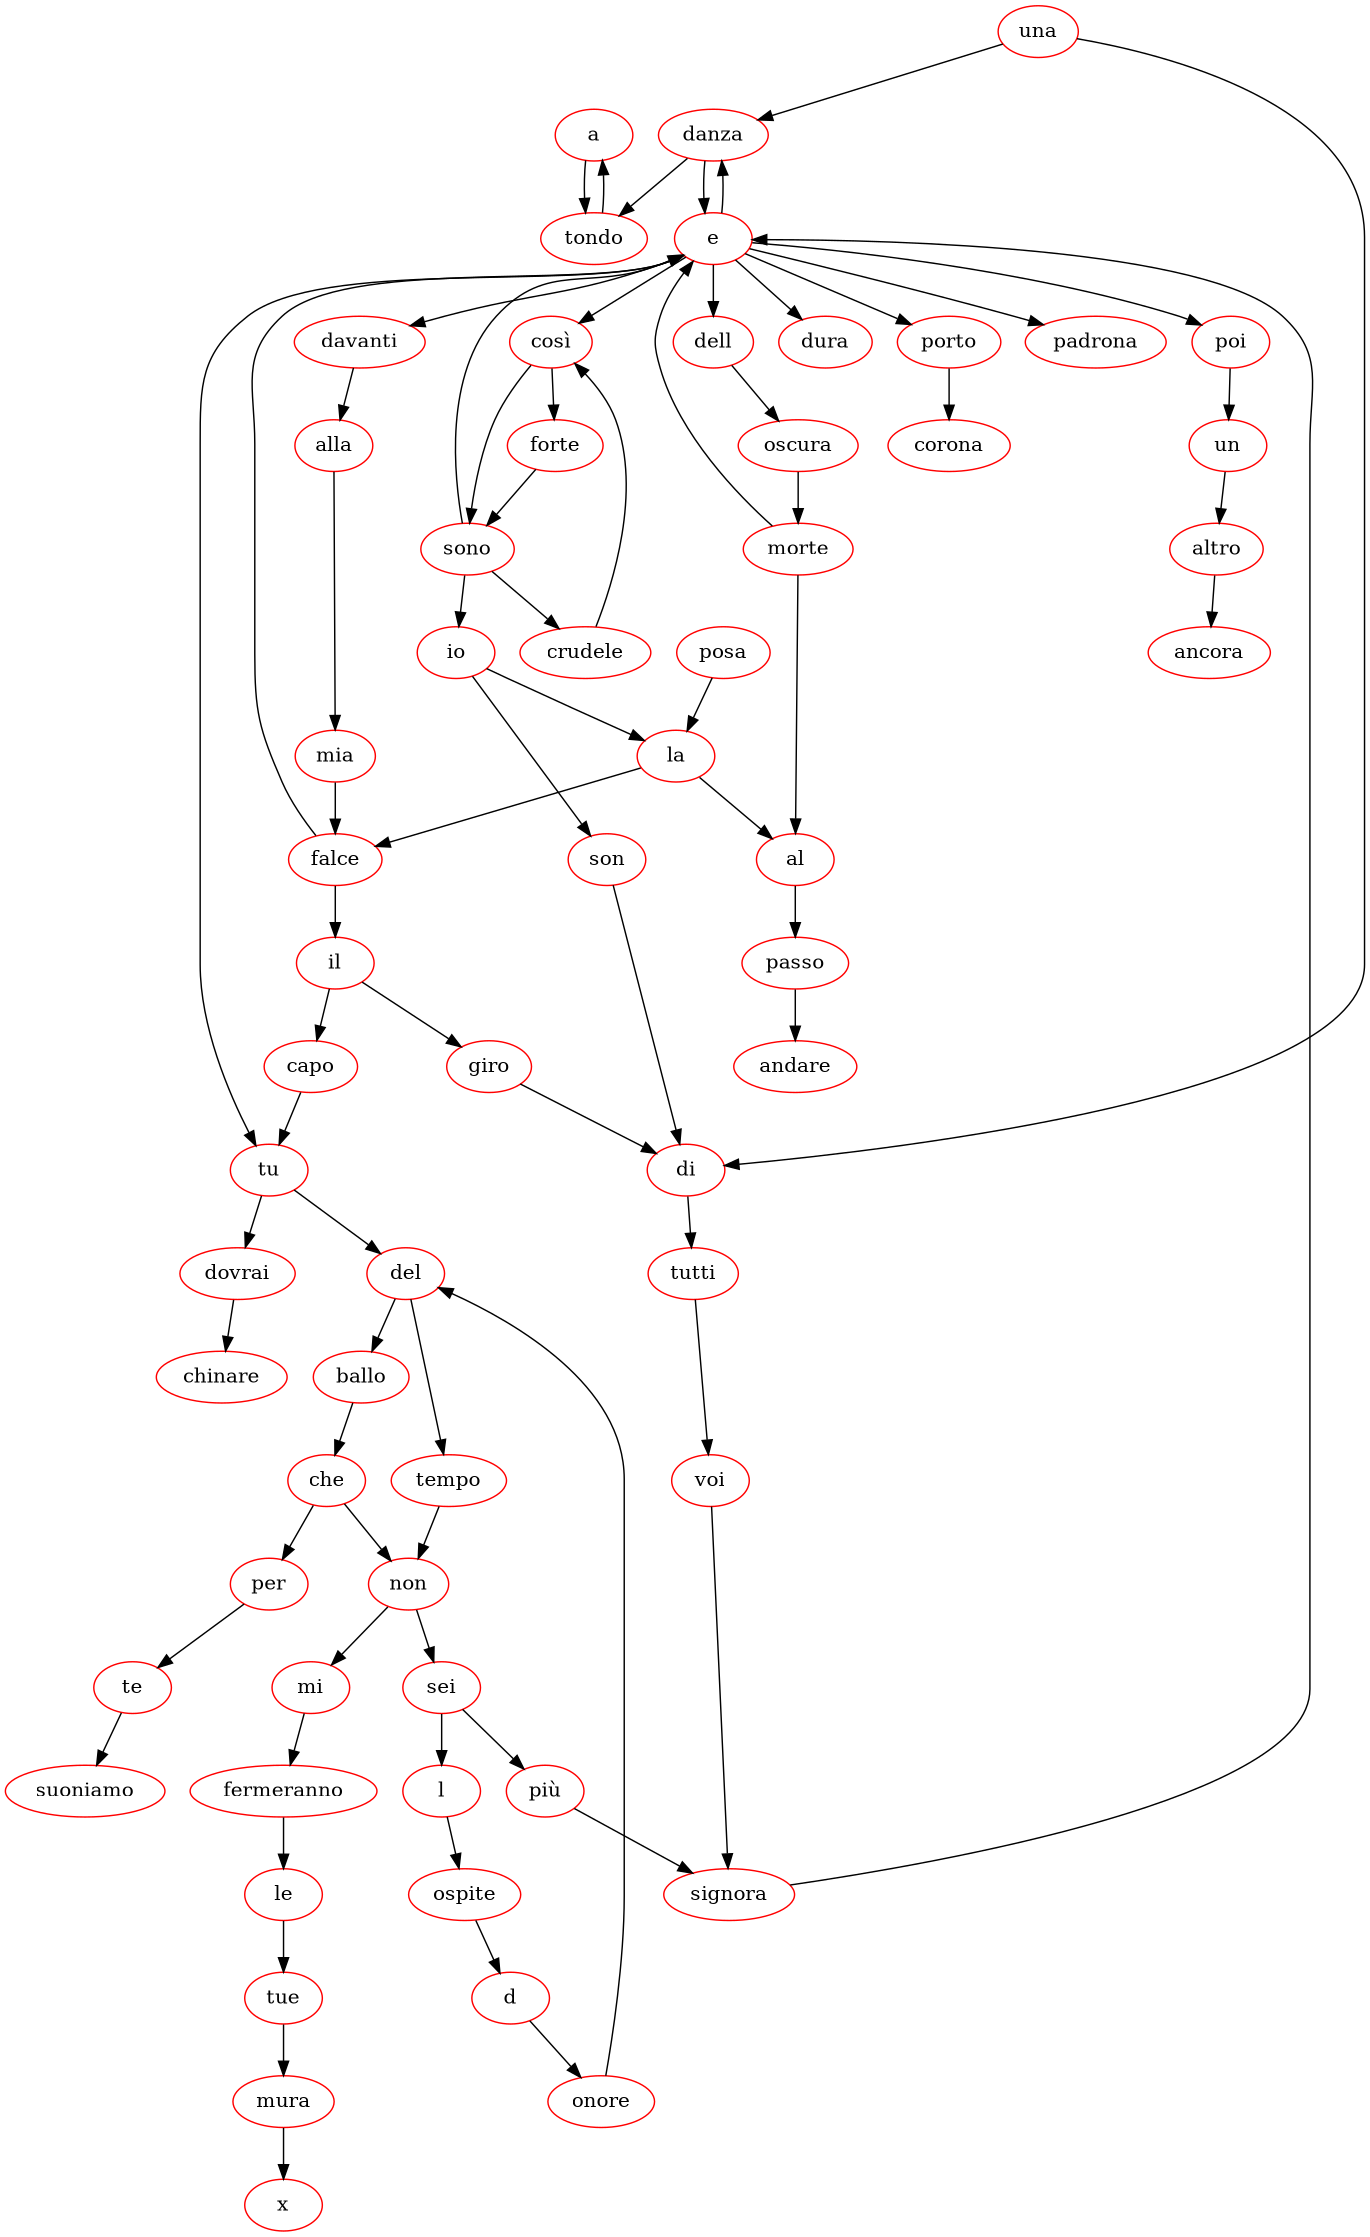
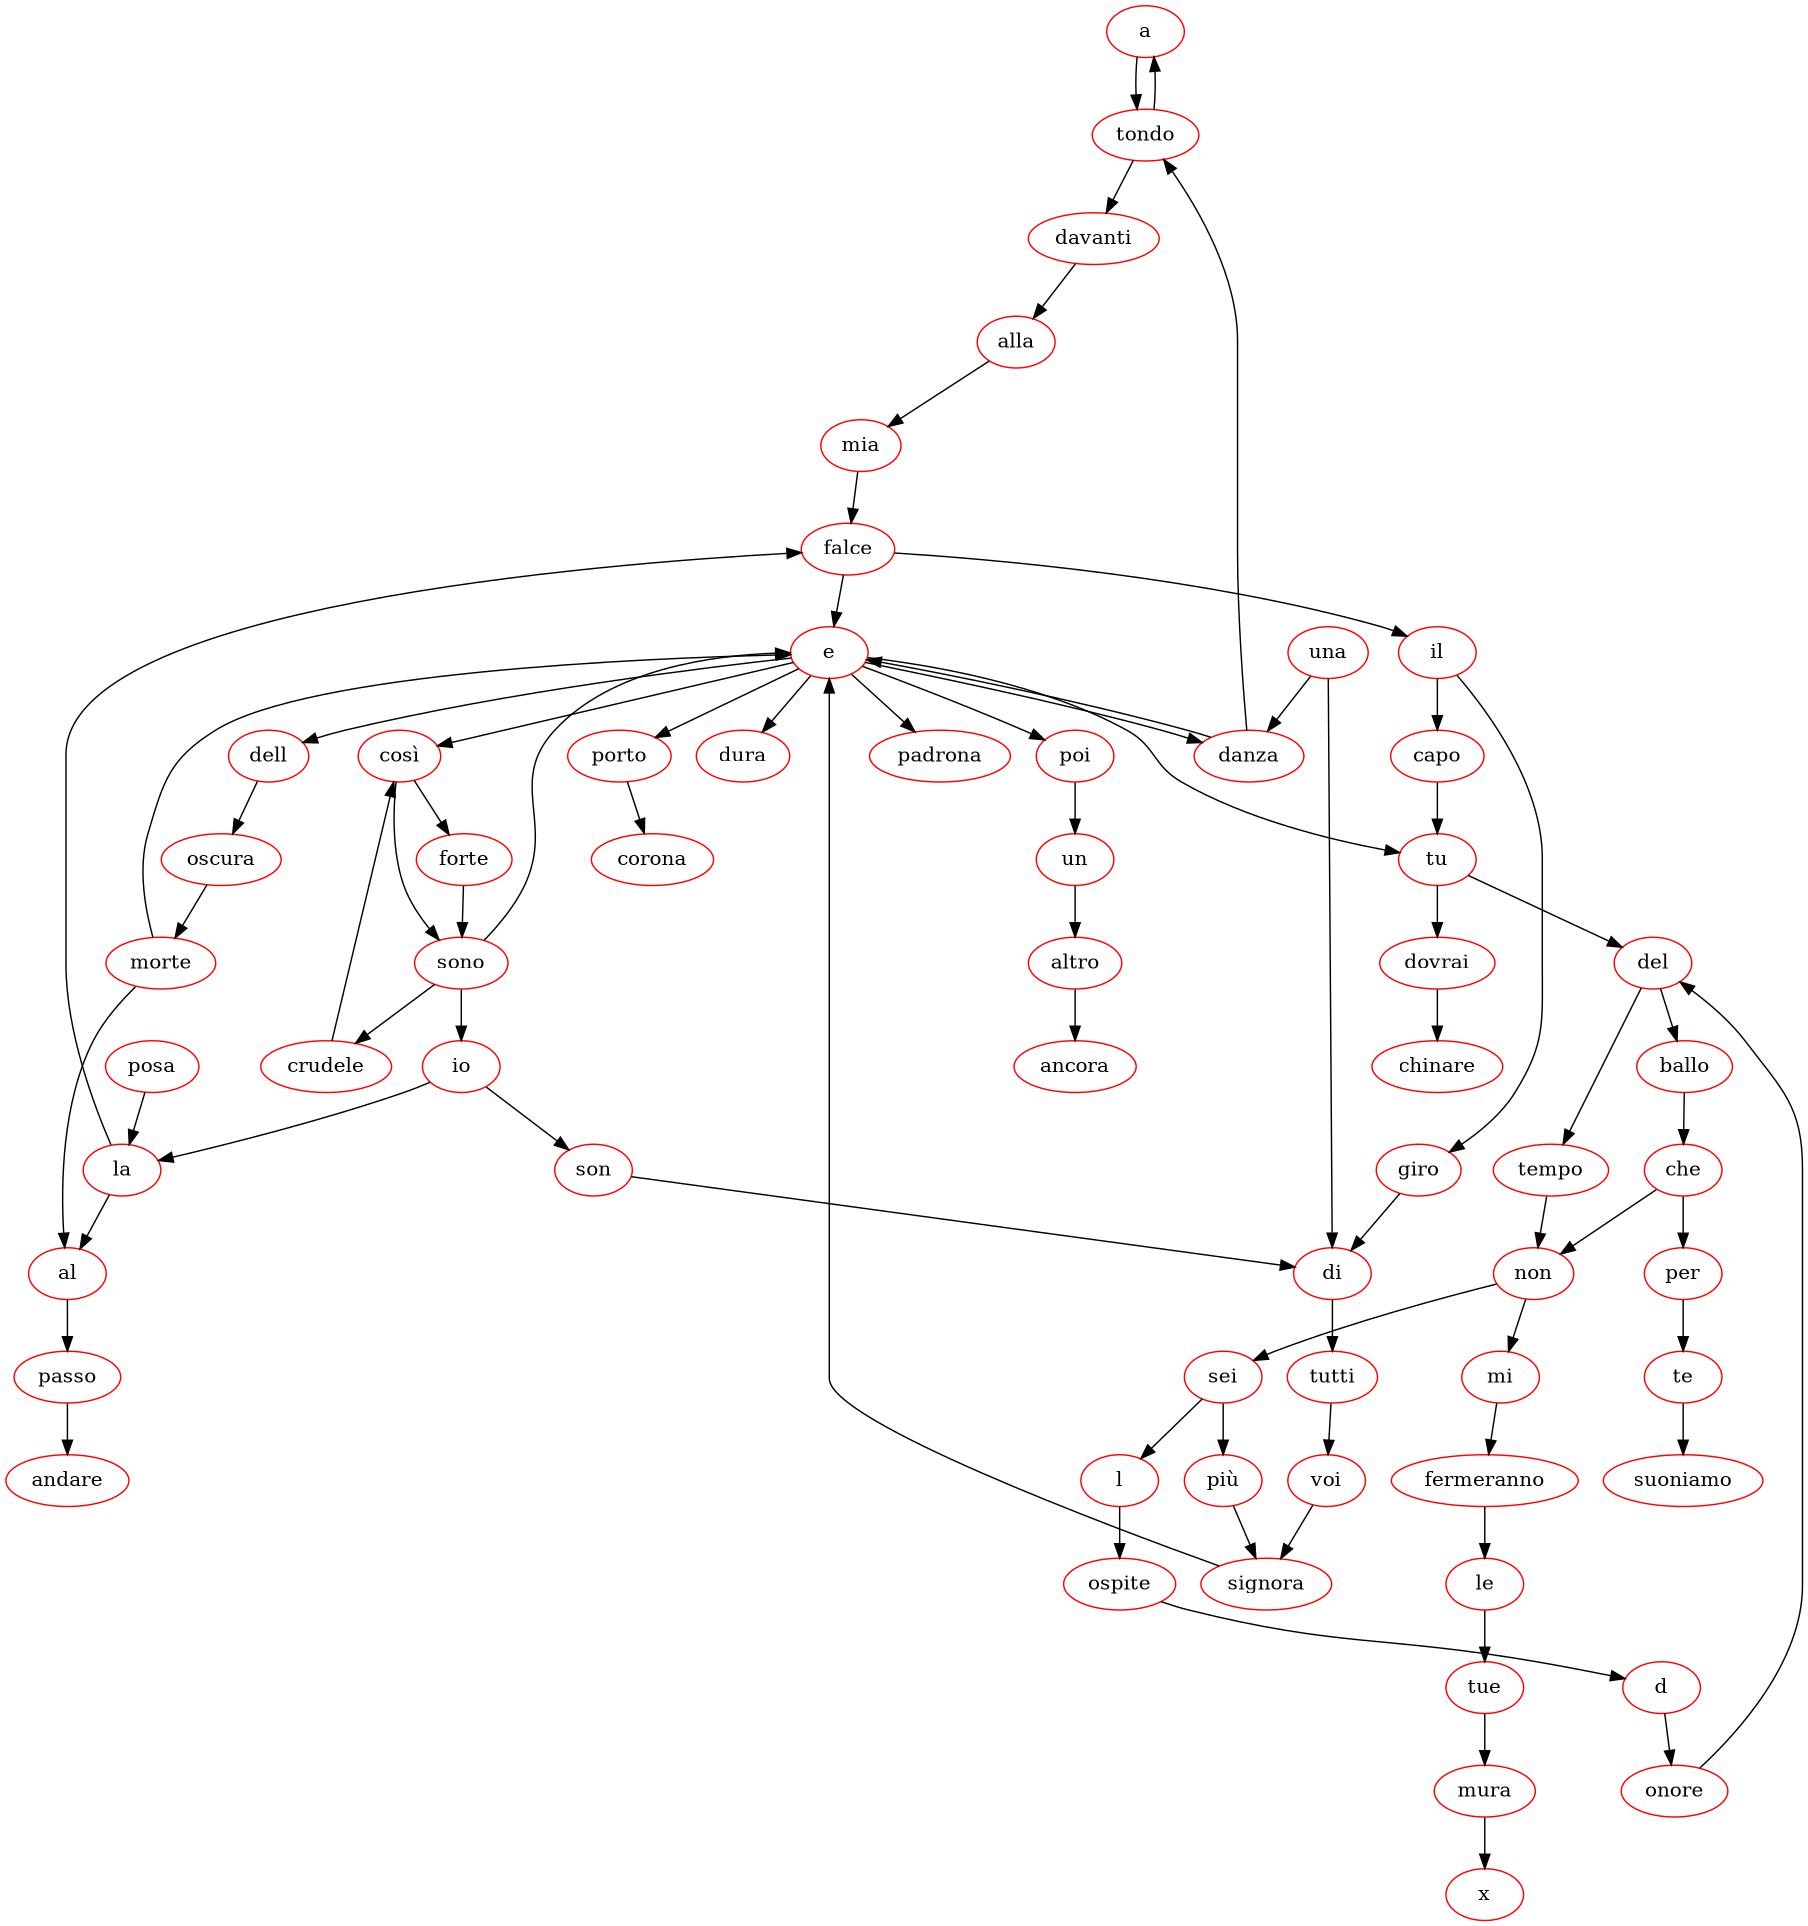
(555, 293) -> (1123, 180)
